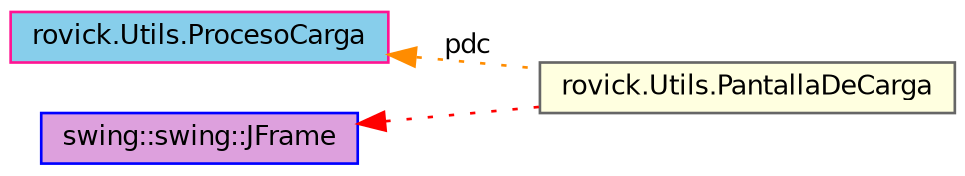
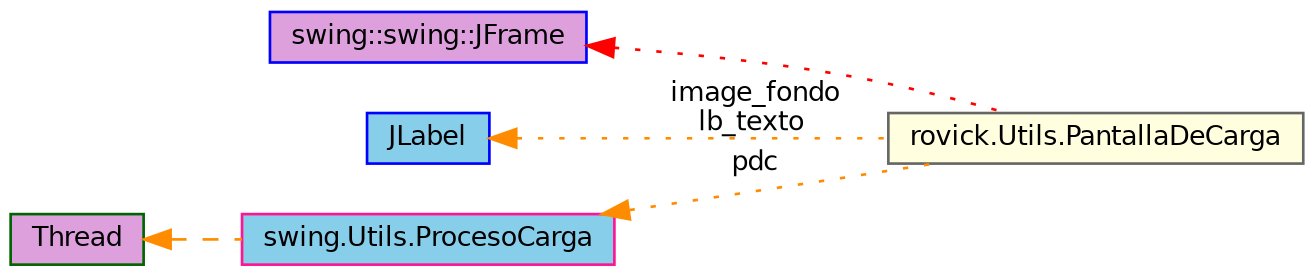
(199, 37) -> (428, 239)
none -> (428, 138)
none -> (77, 239)
